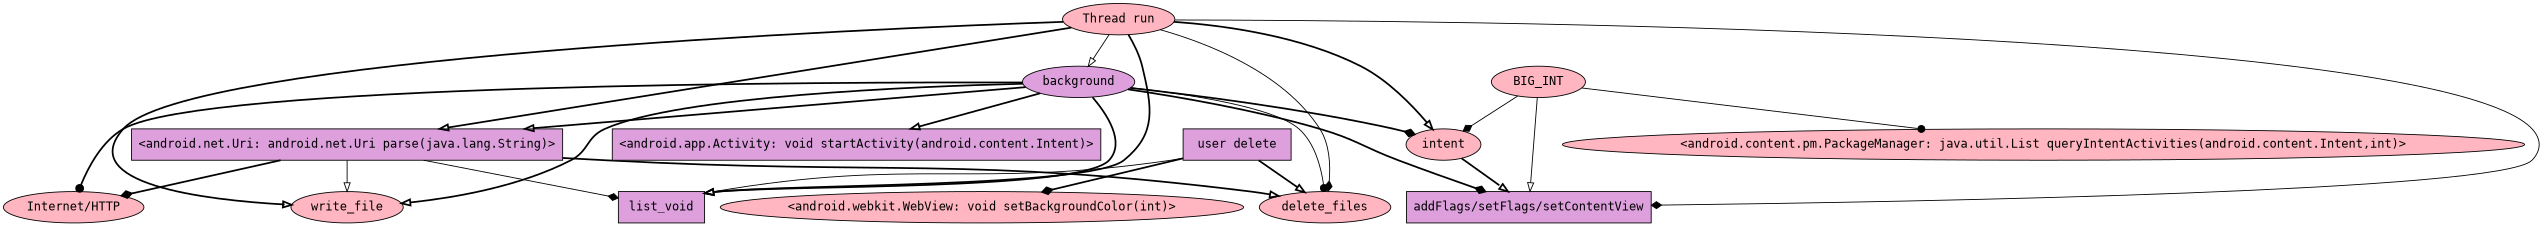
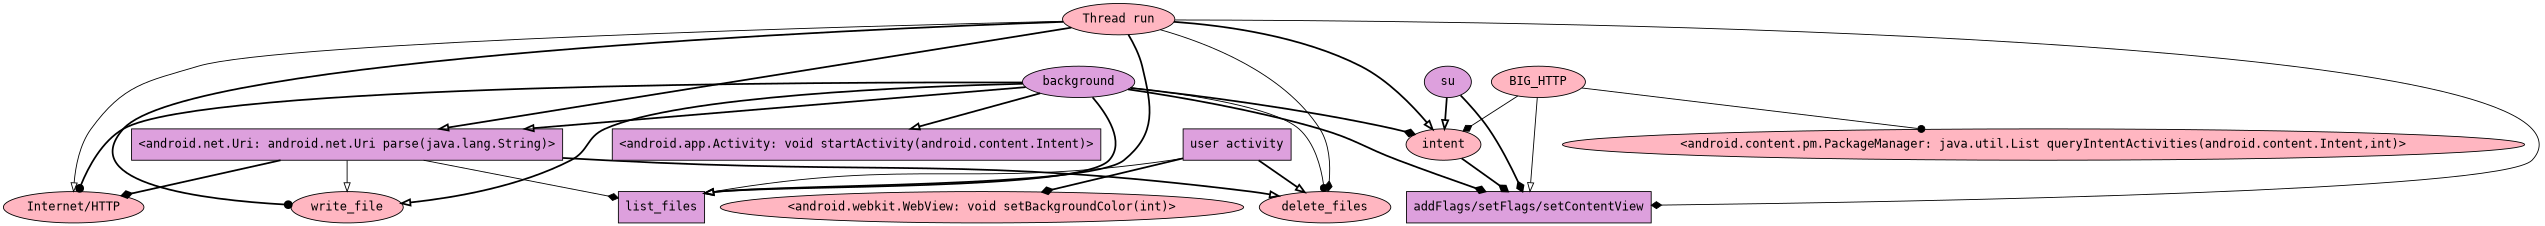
(1101, 47) -> (538, 39)
(482, 57) -> (482, 57)
none -> (1448, 82)
(1538, 82) -> (1538, 82)
(1237, 145) -> (1237, 145)
(1480, 172) -> (1480, 172)
(661, 207) -> (661, 207)
